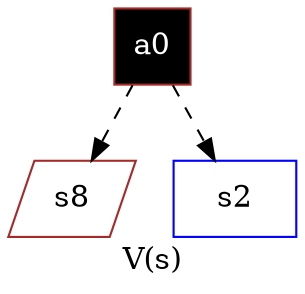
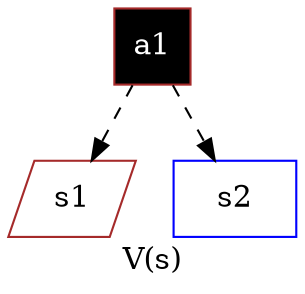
(152, 47) -> (152, 47)
(72, 199) -> (72, 199)
